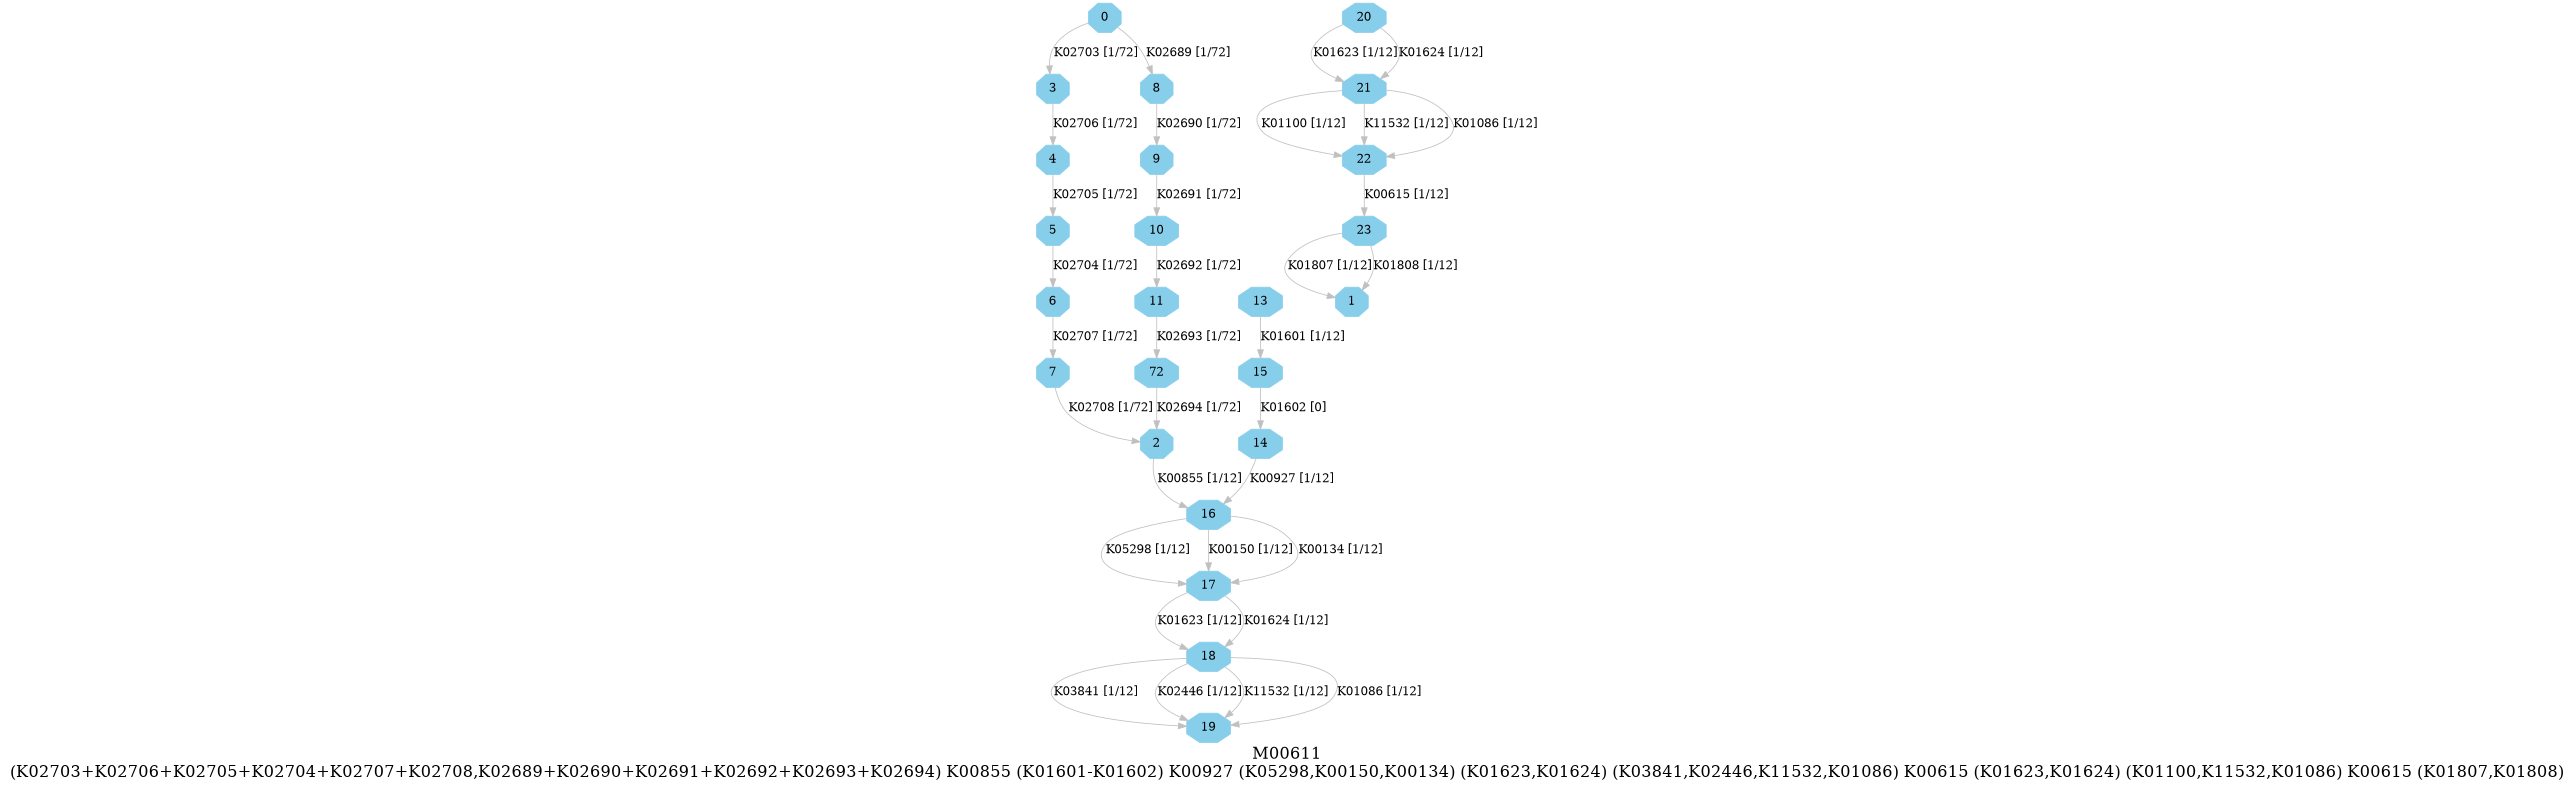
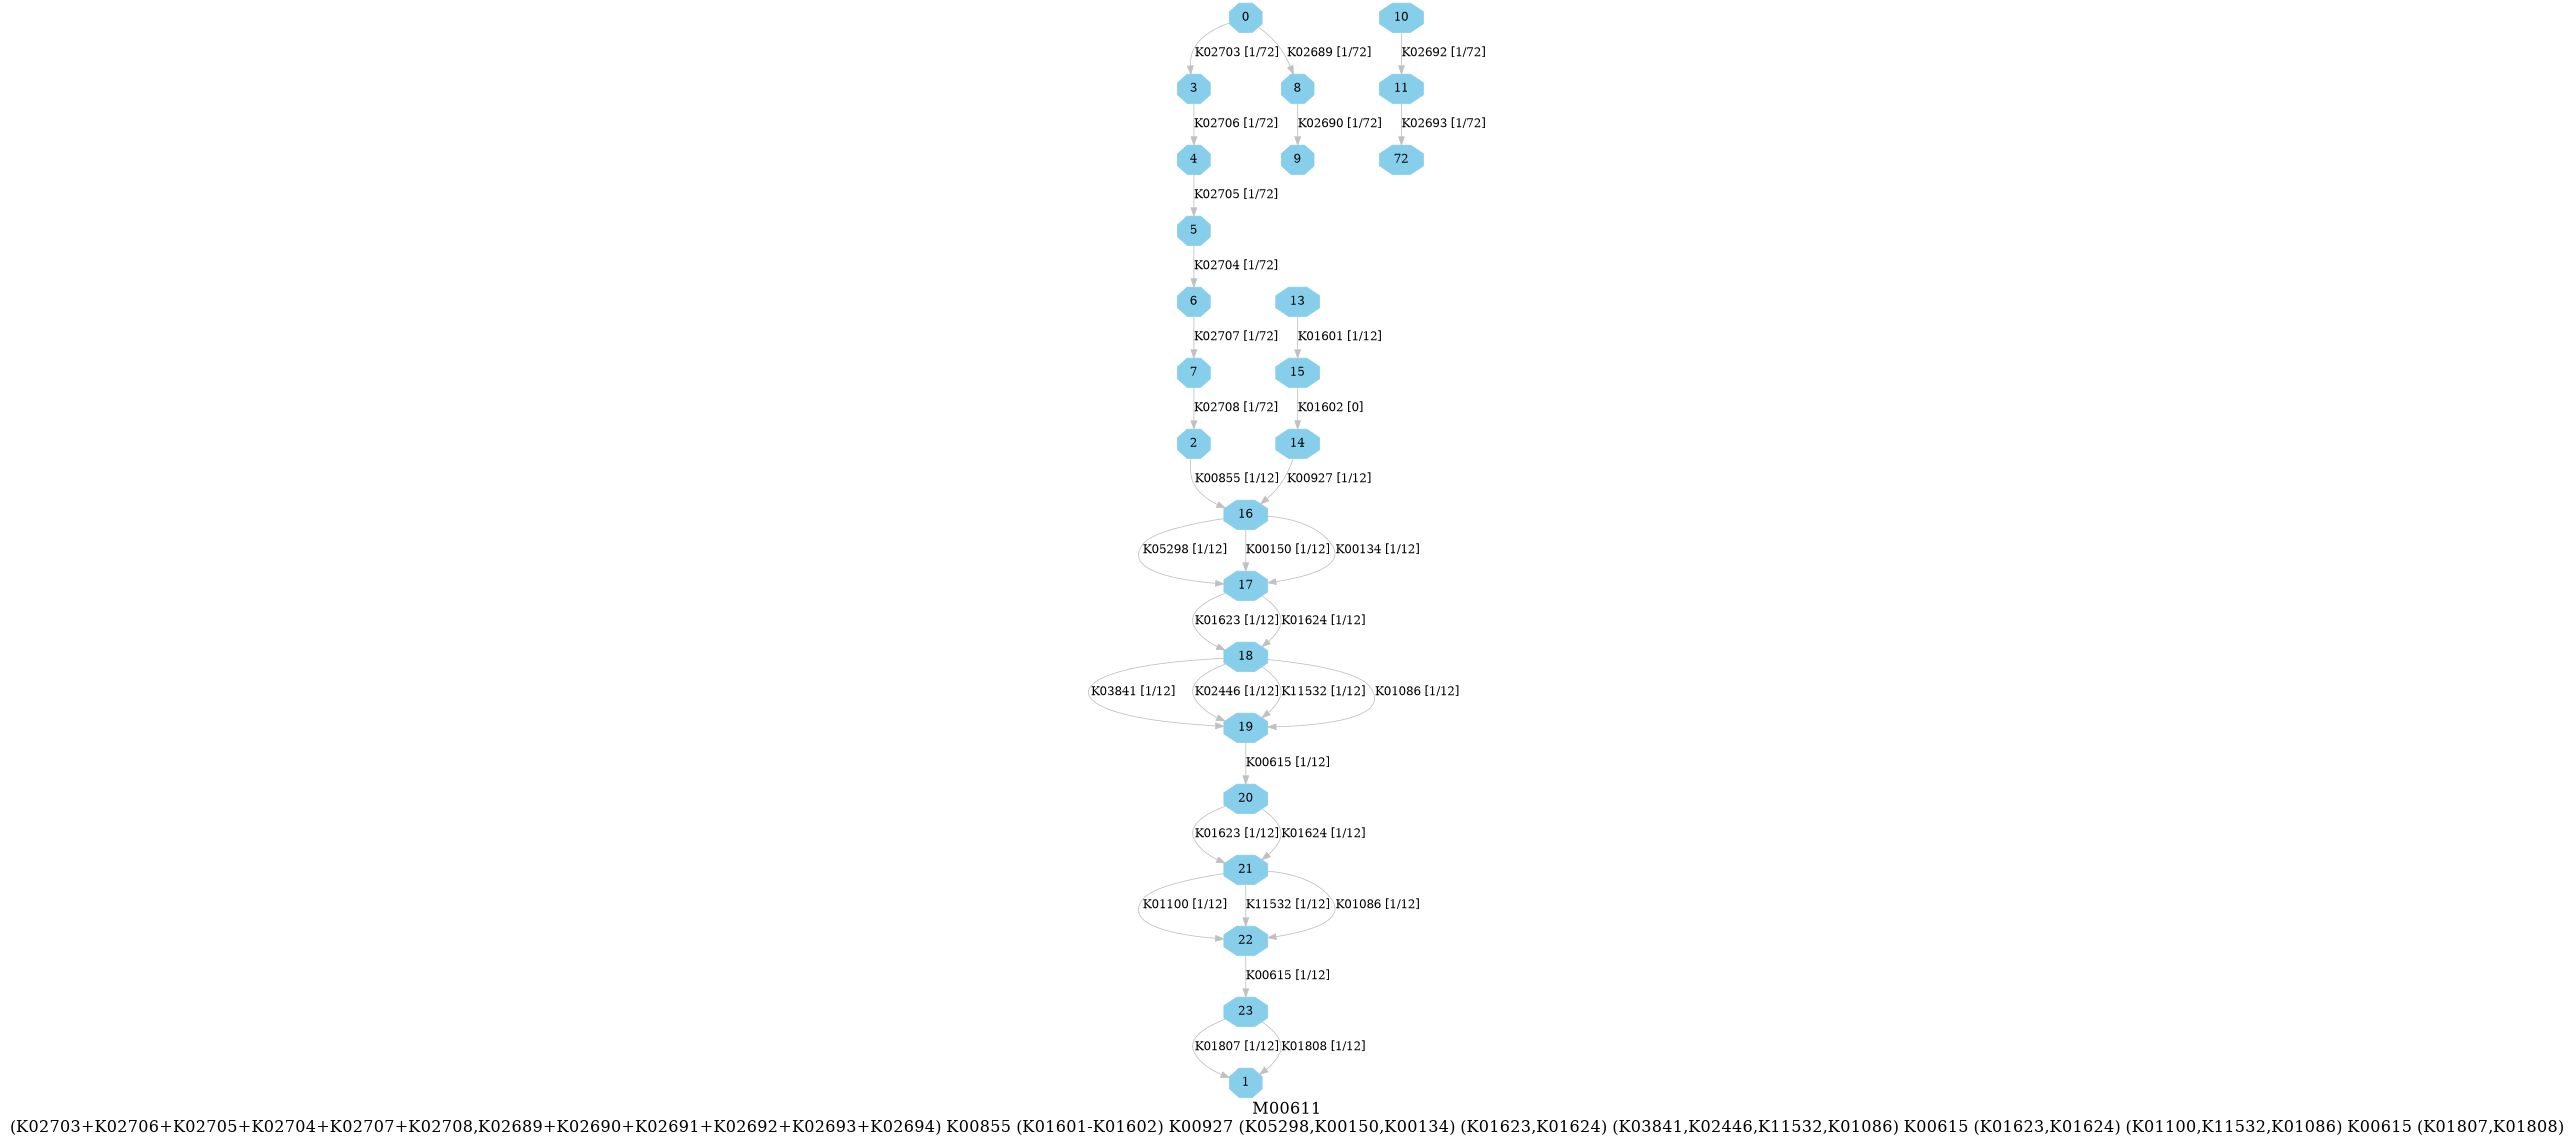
(1157, 191) -> none
(1157, 404) -> none
none -> (1246, 759)
